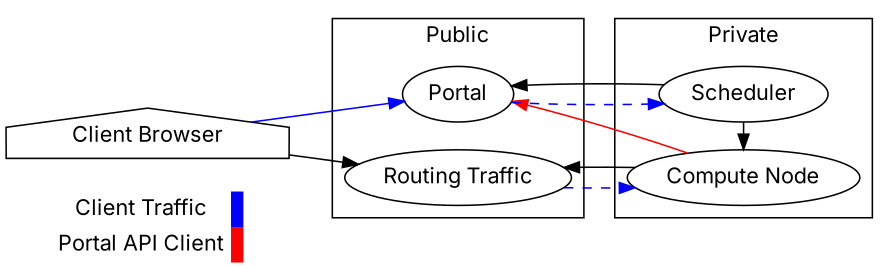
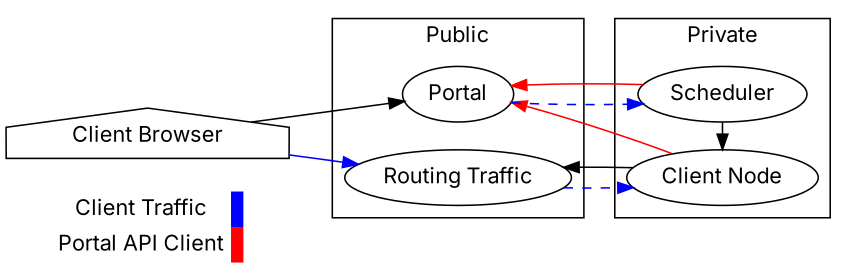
(596, 84) -> (594, 84)
(320, 113) -> (320, 113)
(316, 159) -> (316, 159)
(744, 178) -> (722, 178)
